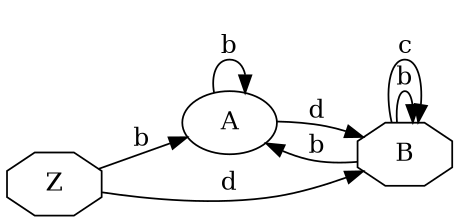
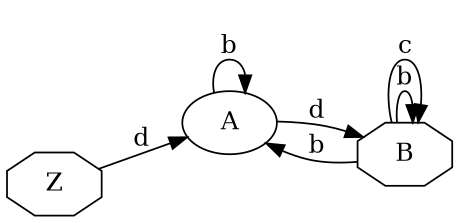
(142, 139) -> (142, 139)
(225, 201) -> none
